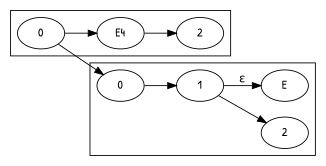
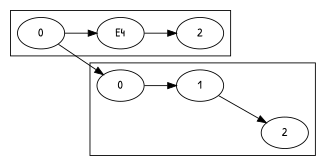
(285, 86) -> none
